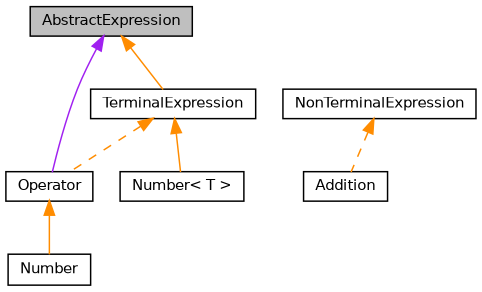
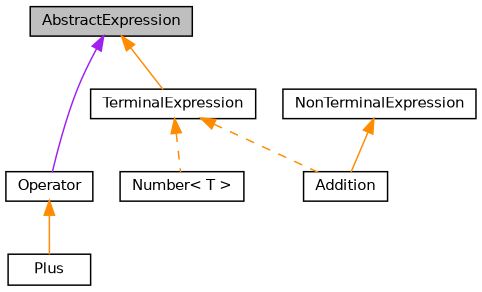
(105, 149) -> (266, 148)
(360, 152) -> (360, 152)
(178, 153) -> (178, 153)
(49, 270) -> (49, 270)
